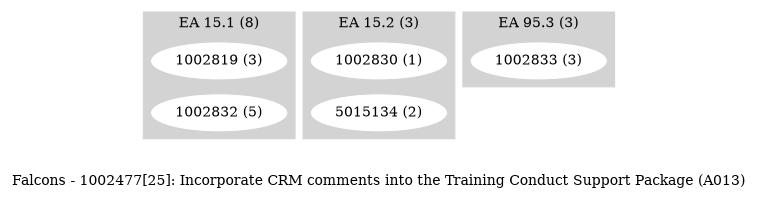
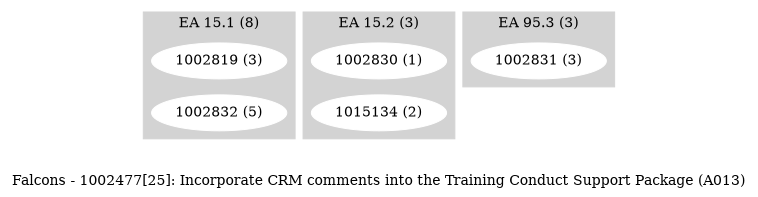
(539, 61) -> (539, 61)
(379, 113) -> (379, 113)
